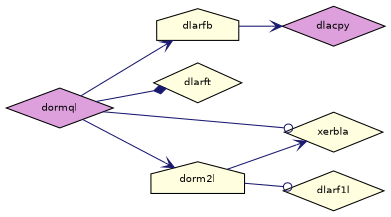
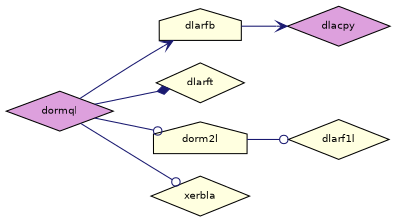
(124, 141) -> (124, 124)
(262, 157) -> none
